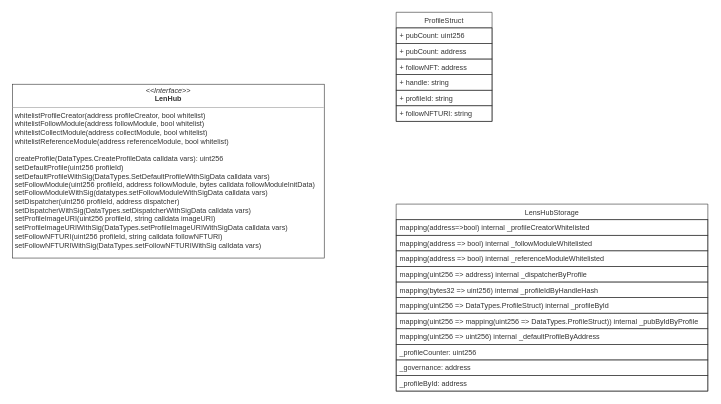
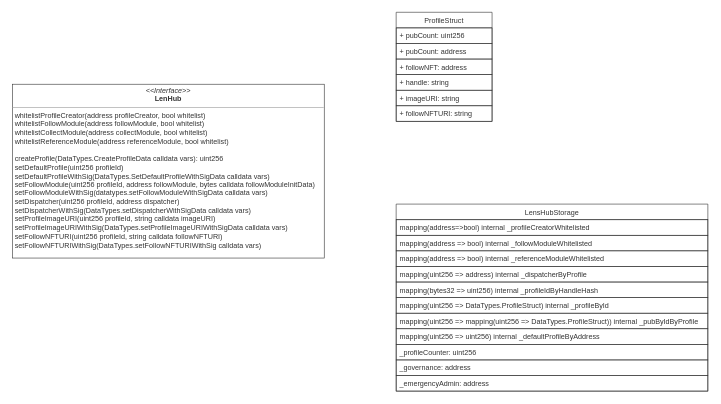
(432, 98) -> (431, 98)
(438, 384) -> (445, 384)
